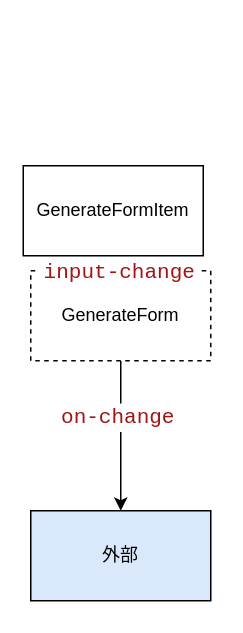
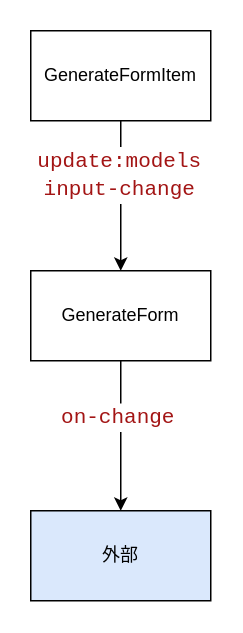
(113, 211) -> (121, 76)
(121, 316) -> (121, 316)
